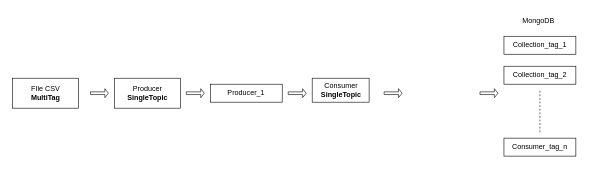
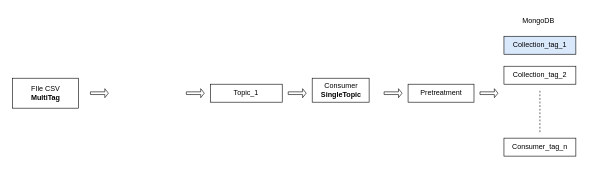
(540, 45) -> (540, 45)
(147, 93) -> none
(246, 93) -> (246, 93)
none -> (441, 93)
